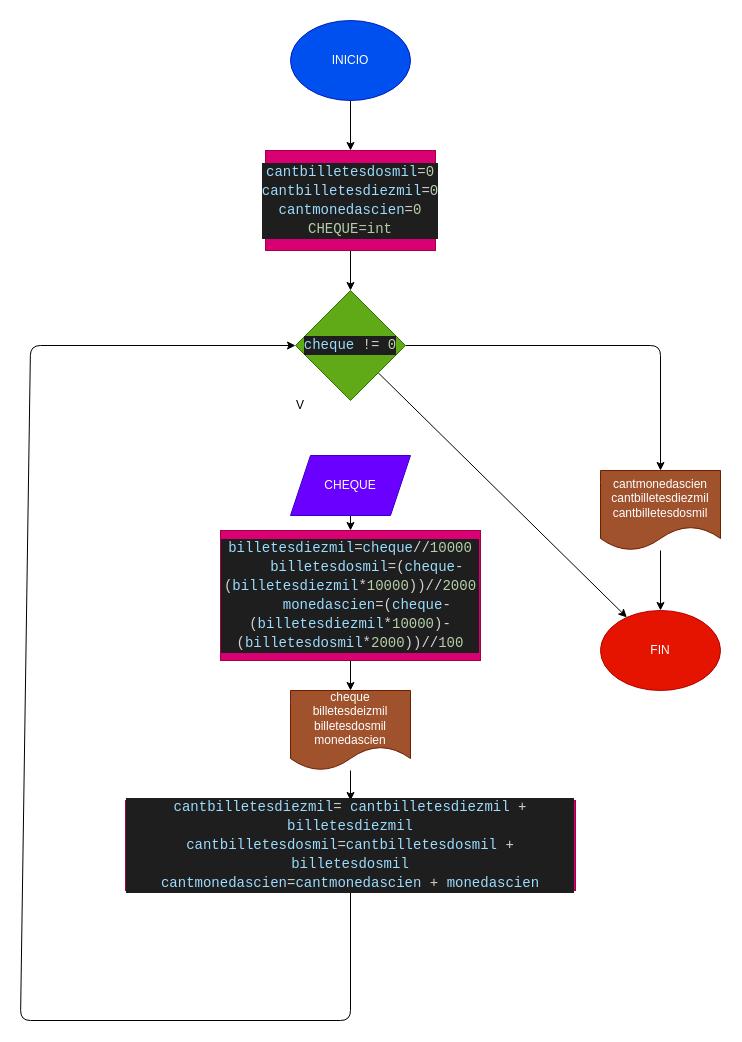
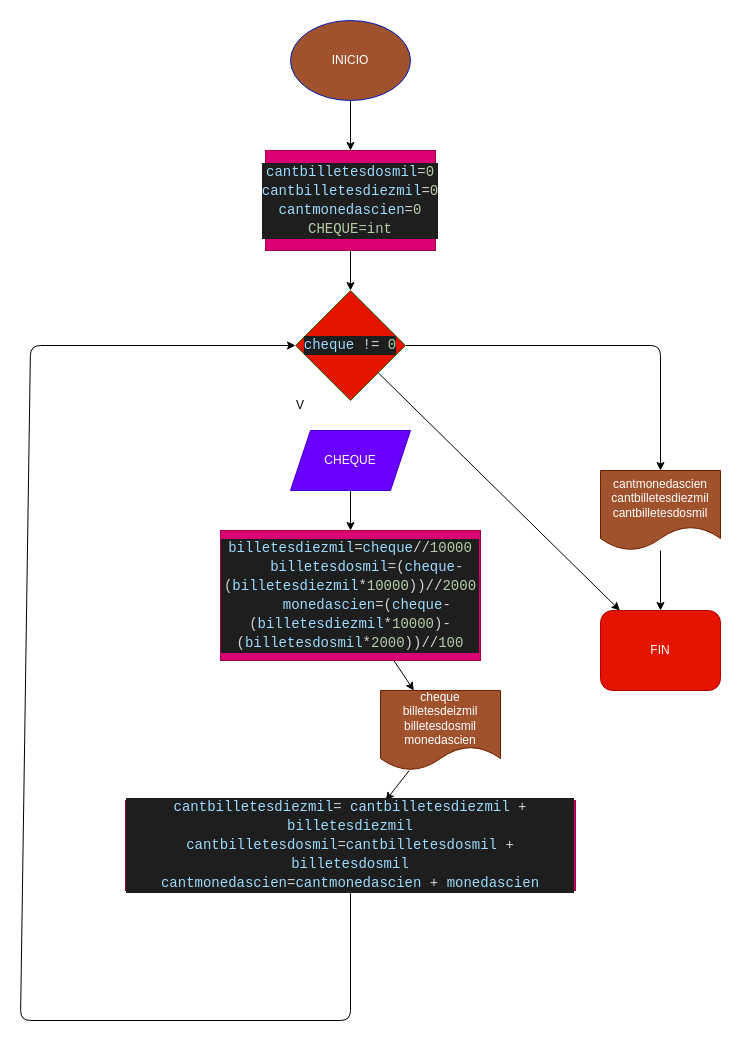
(351, 61) -> (351, 61)
(351, 346) -> (351, 346)
(351, 486) -> (351, 461)
(661, 651) -> (661, 651)
(351, 731) -> (441, 731)
